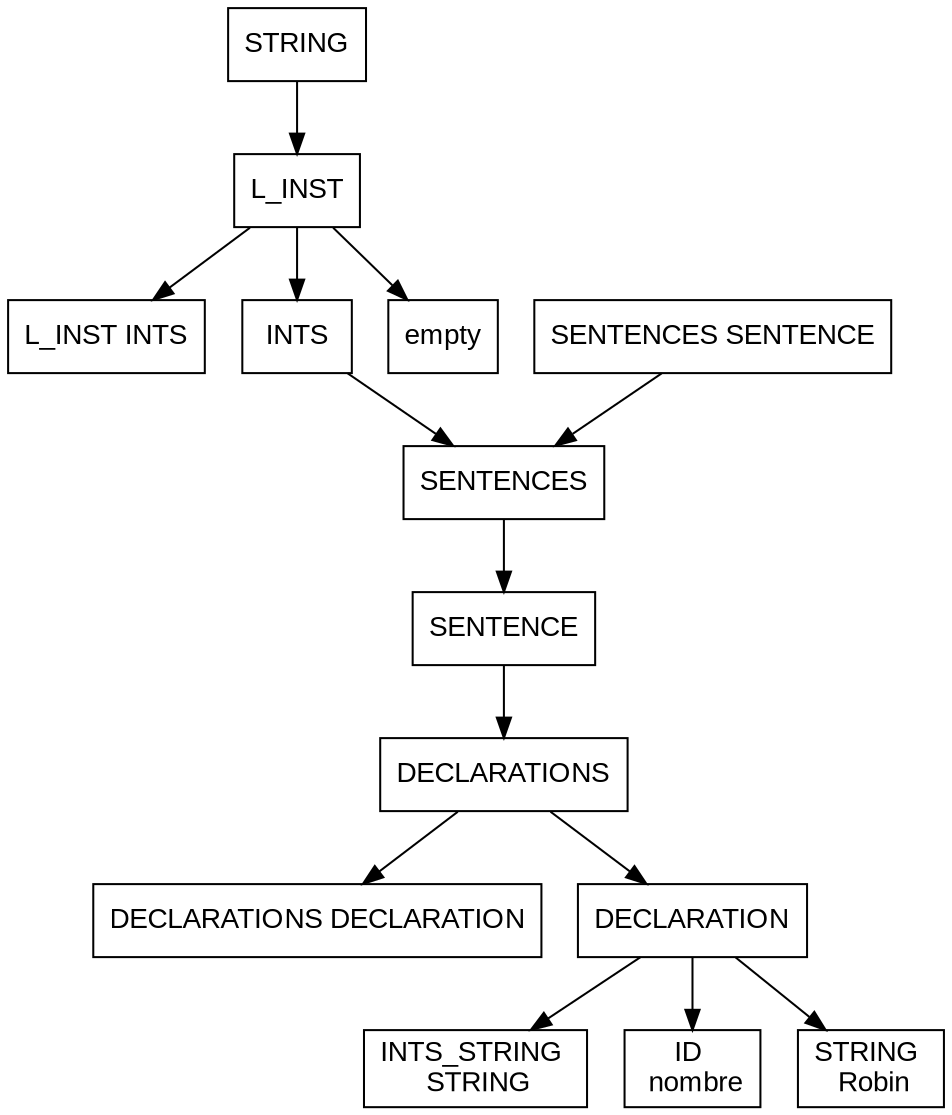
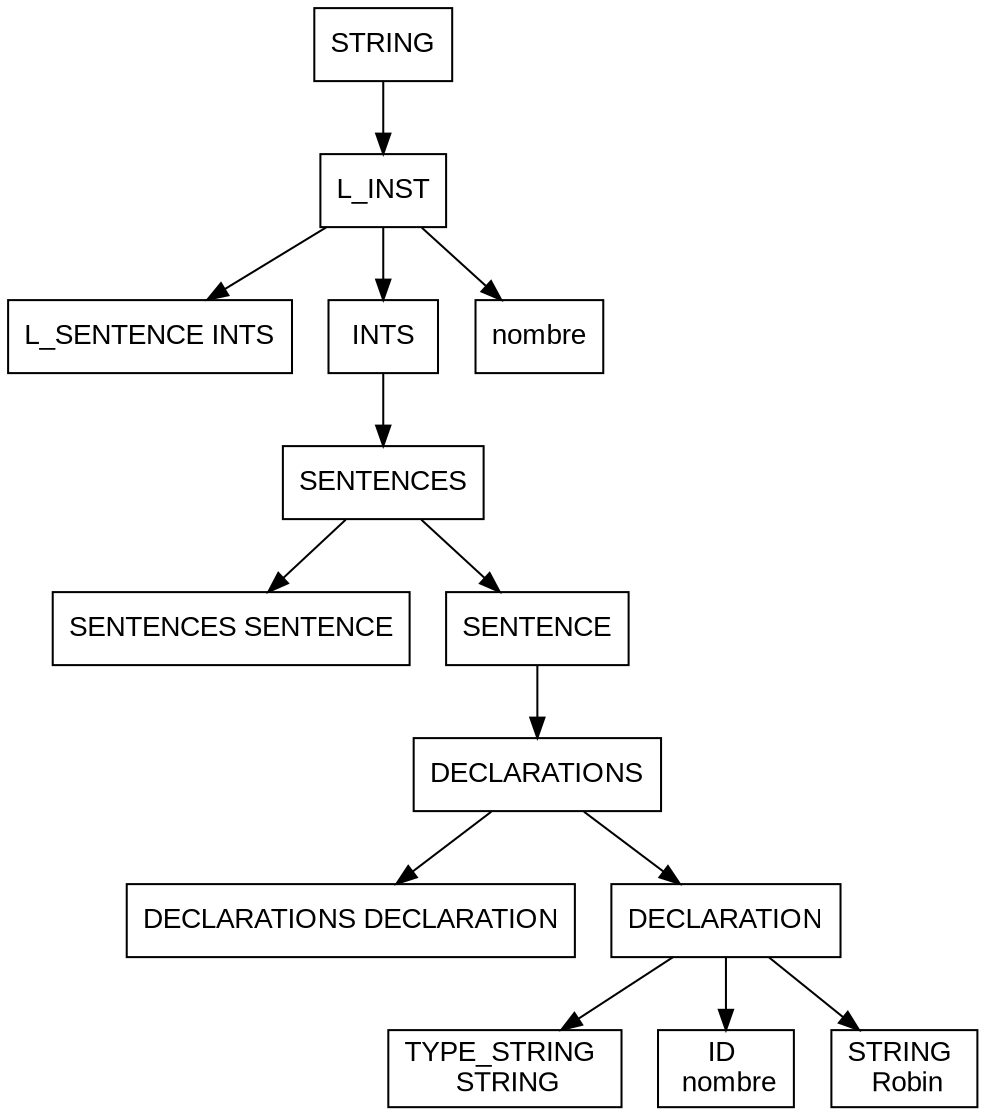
(106, 337) -> (150, 337)
(443, 337) -> (539, 337)
(617, 404) -> (315, 549)
(476, 1069) -> (505, 1069)
